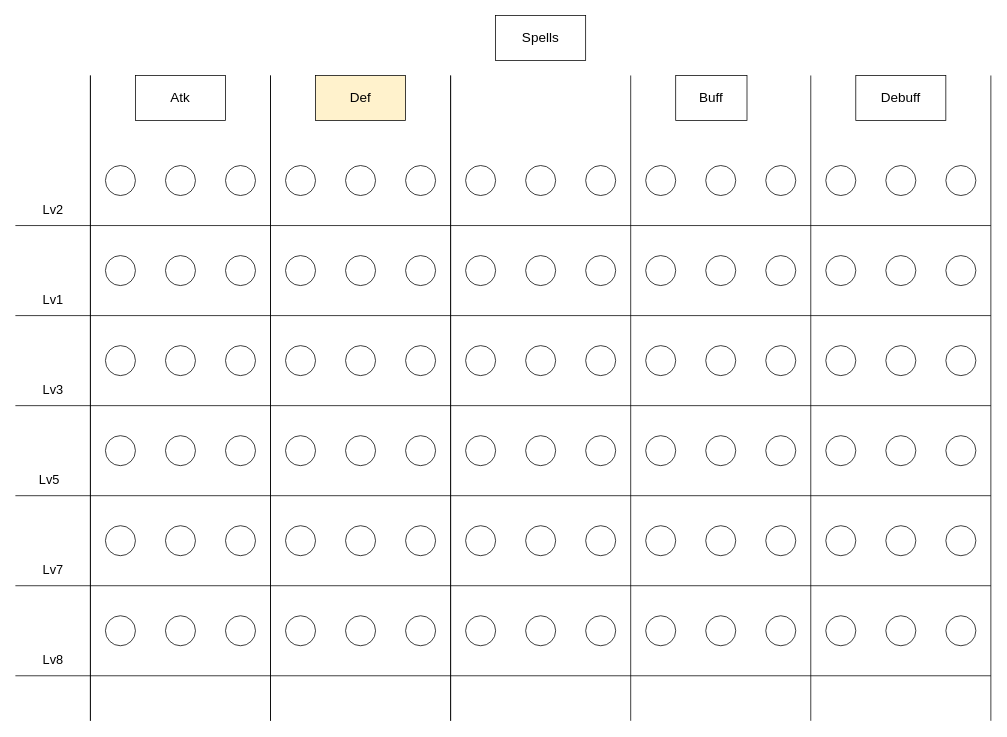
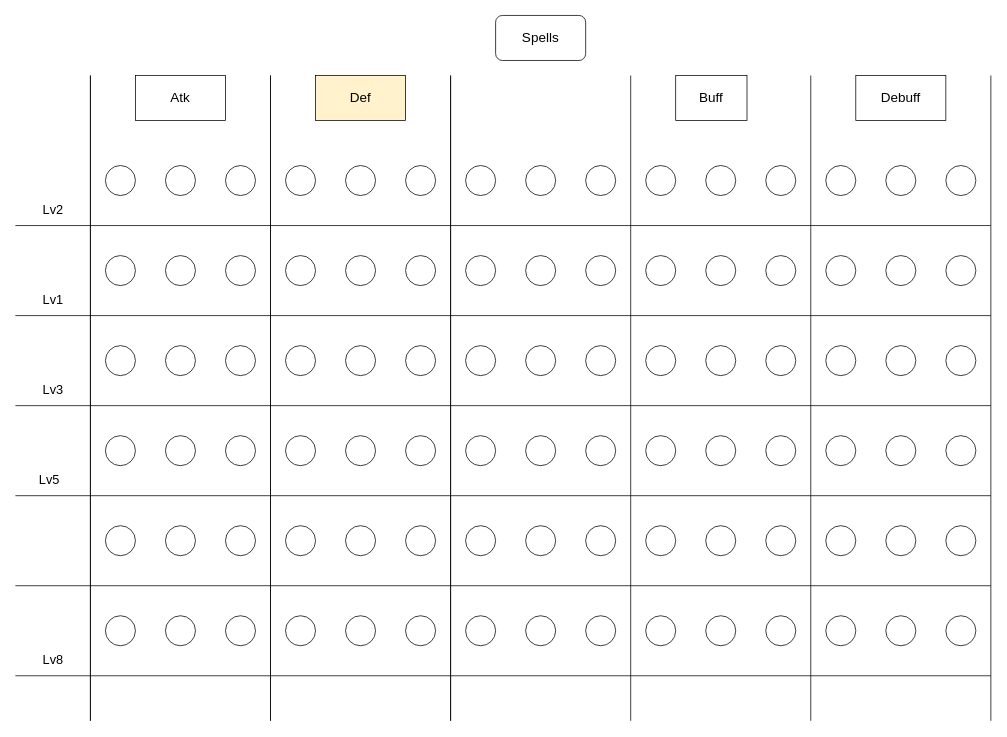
(540, 38) -> (540, 38)
(53, 570) -> none
